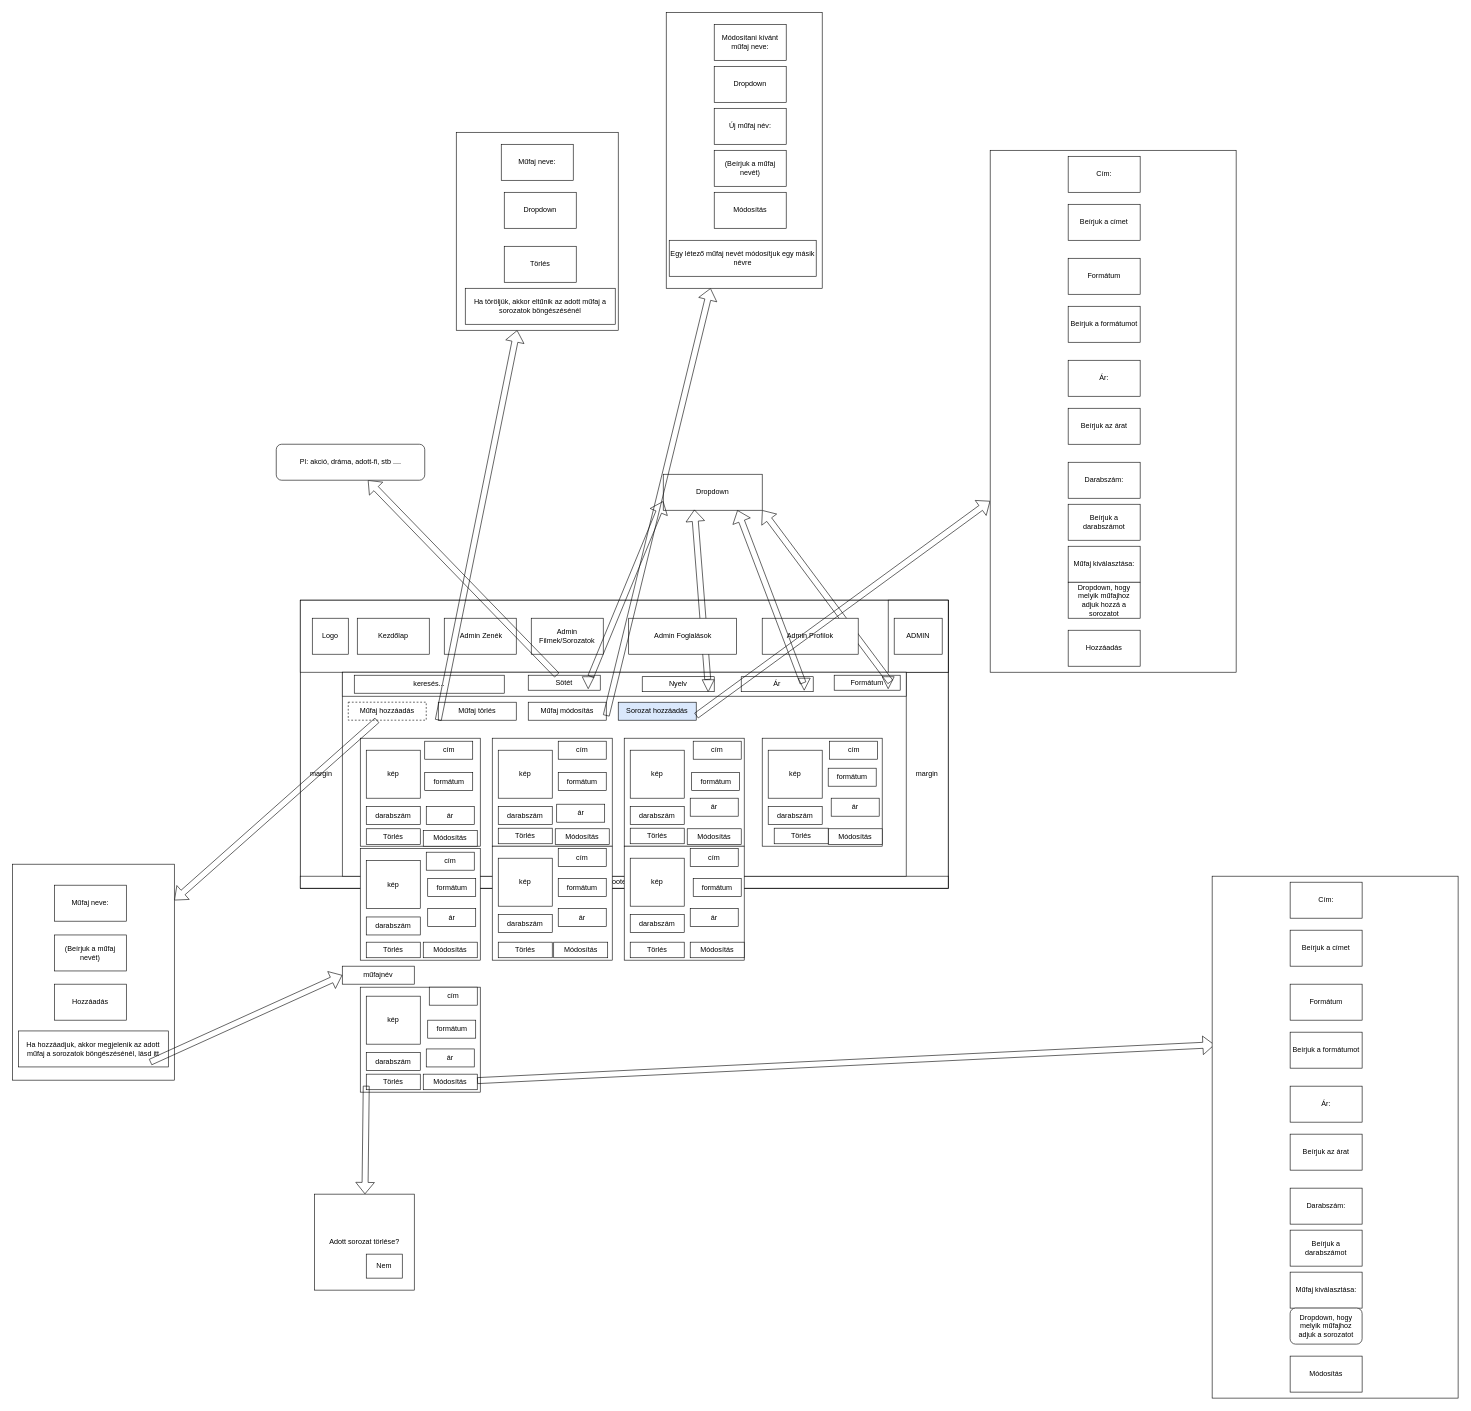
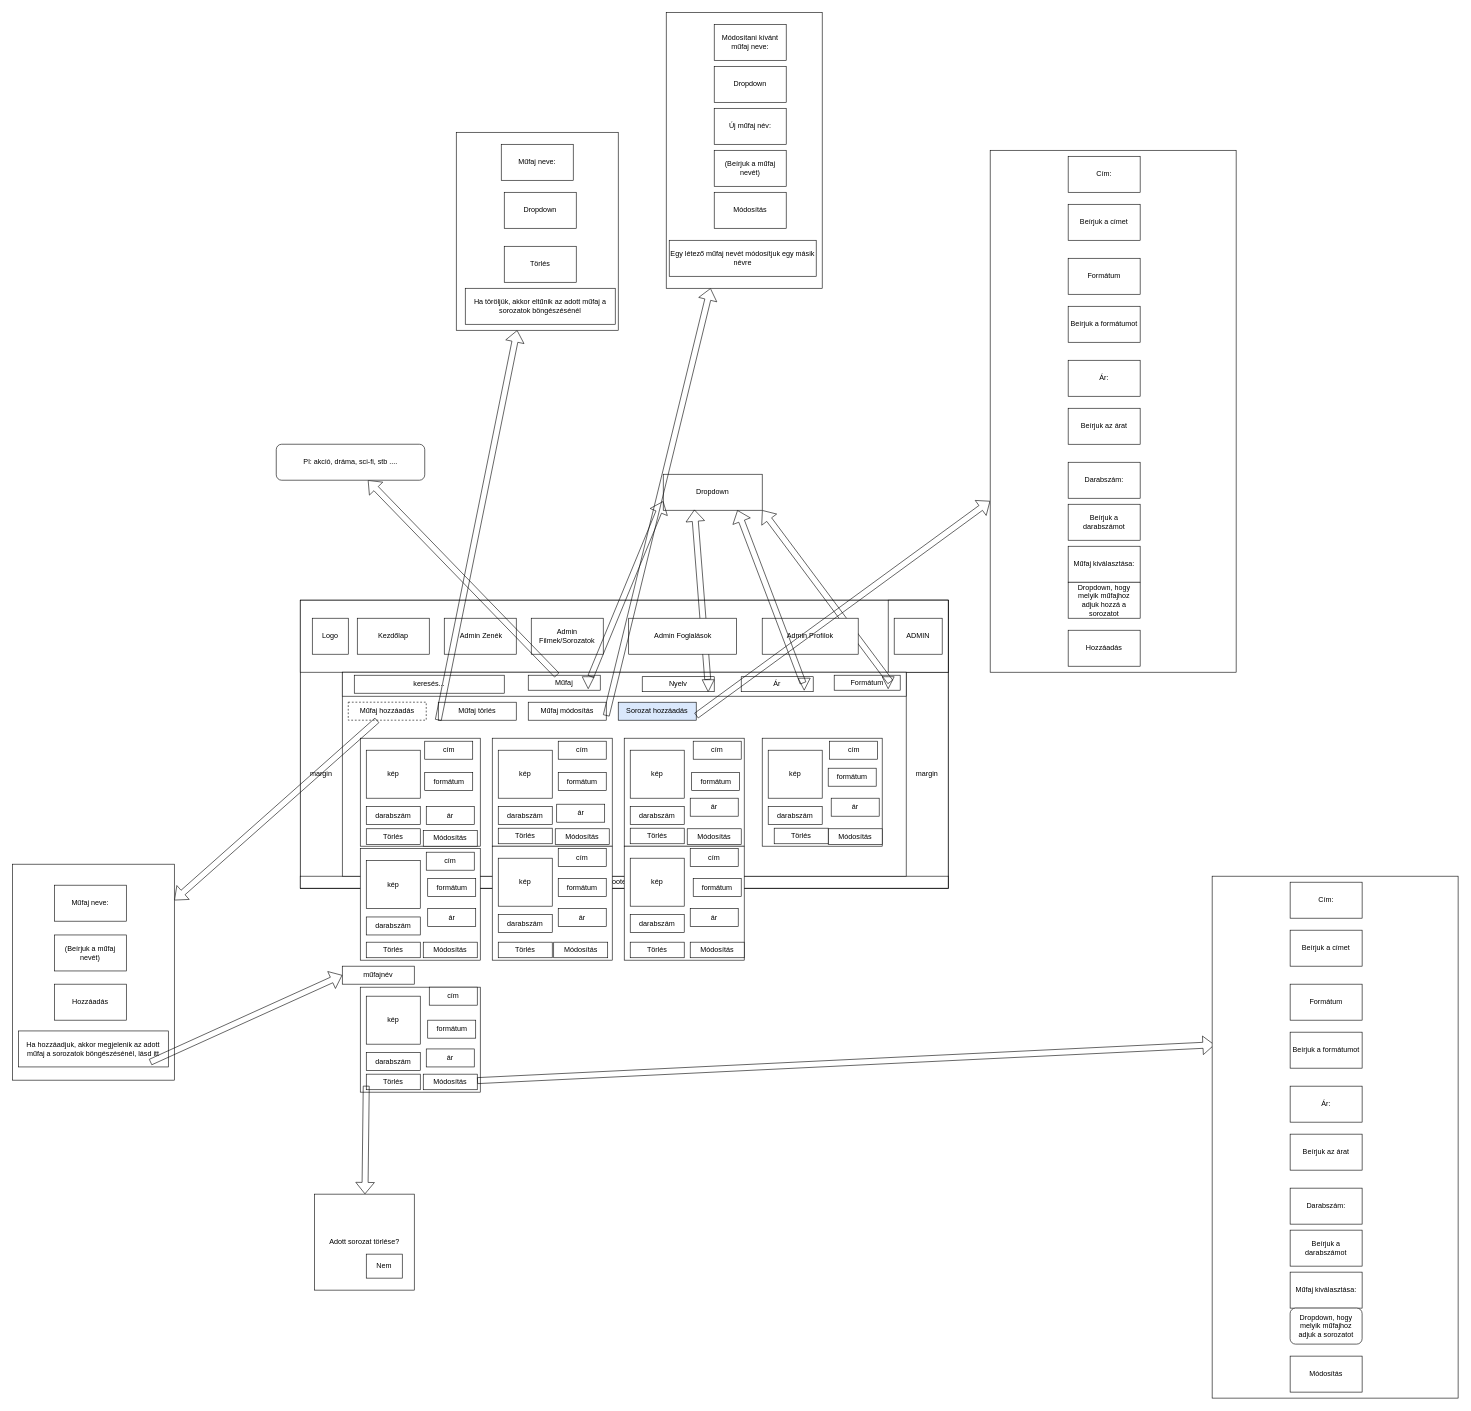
(351, 462) -> (351, 462)
(564, 683) -> (564, 683)
